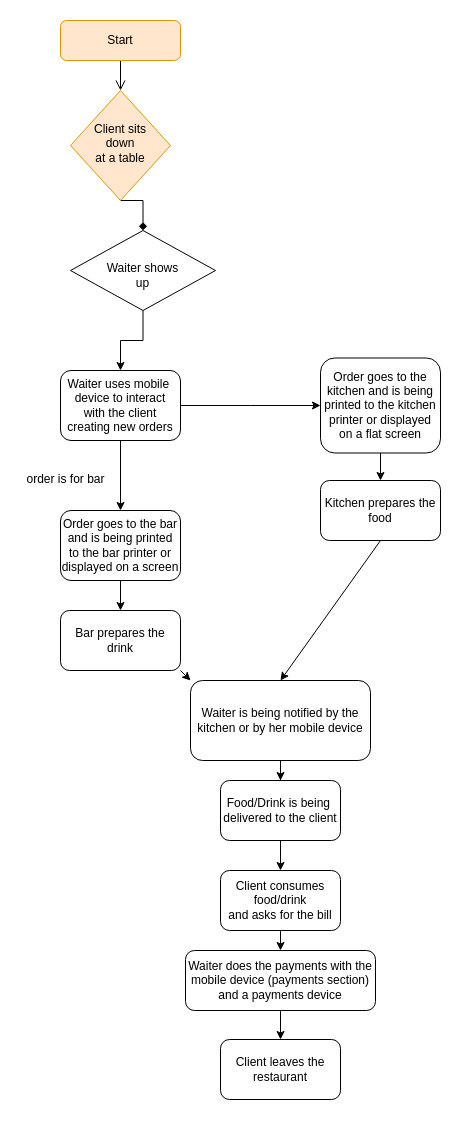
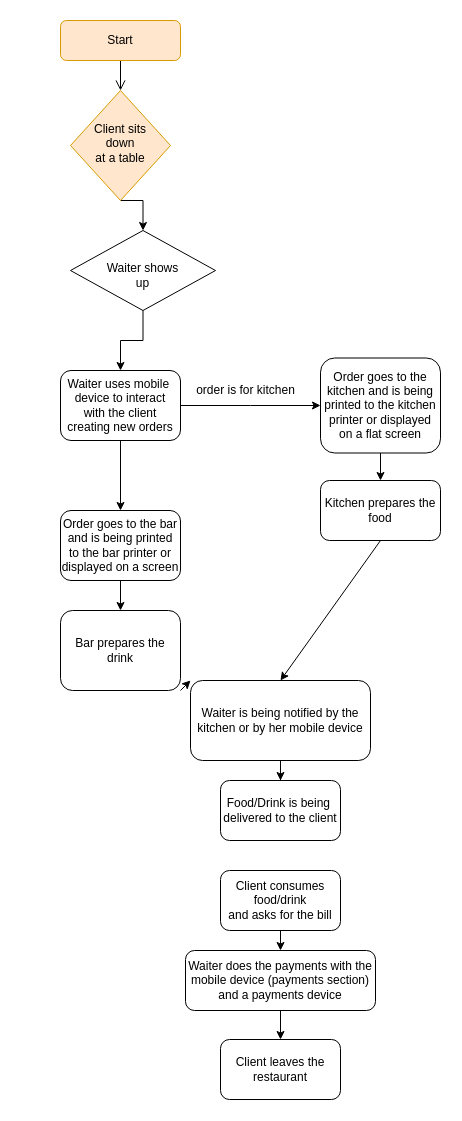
(143, 221) -> (143, 222)
none -> (246, 391)
(66, 480) -> none
(121, 641) -> (121, 651)
(281, 852) -> none
